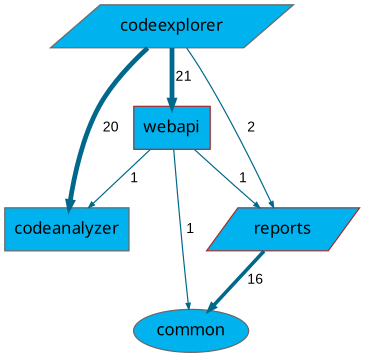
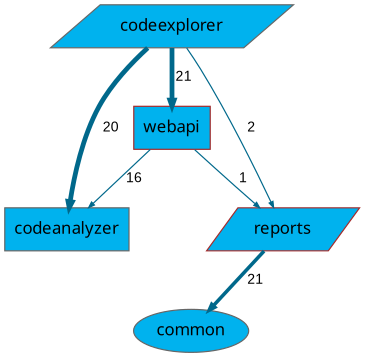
(134, 179) -> (134, 179)
(180, 226) -> none
(256, 280) -> (256, 280)
